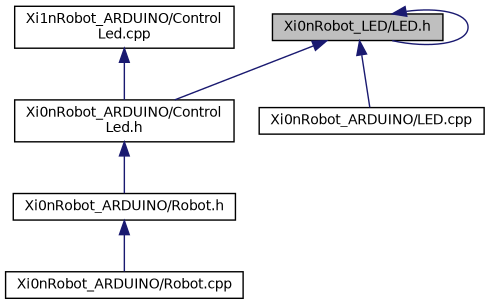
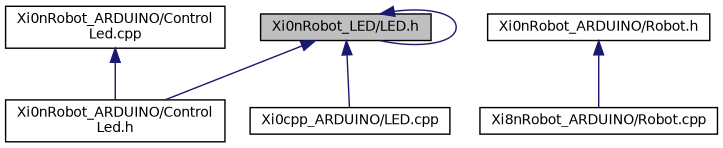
(124, 27) -> (115, 27)
(372, 121) -> (350, 121)
(124, 175) -> none
(124, 285) -> (599, 121)
